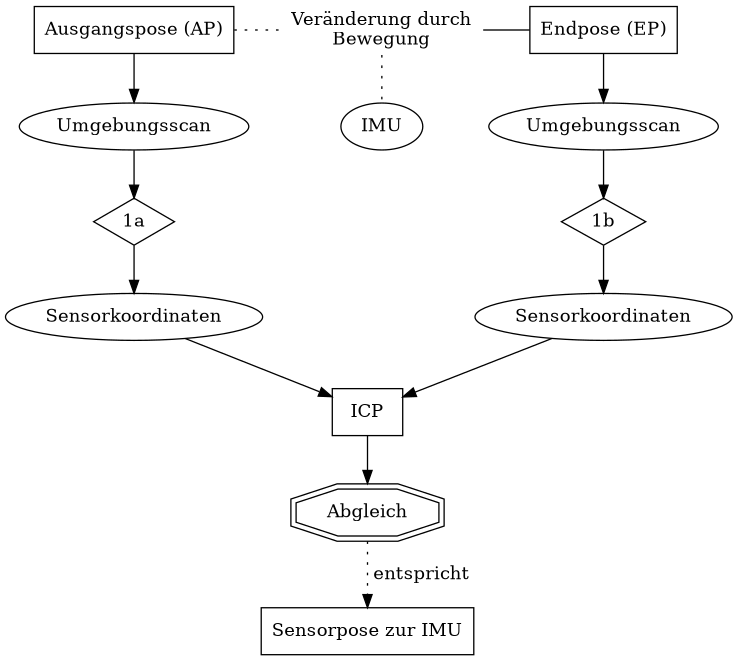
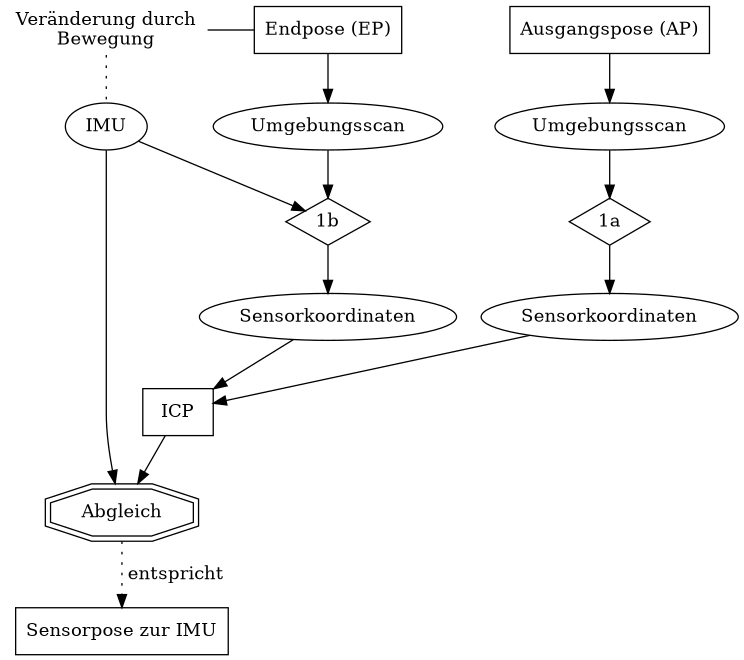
(257, 30) -> none
none -> (216, 174)
none -> (106, 311)
